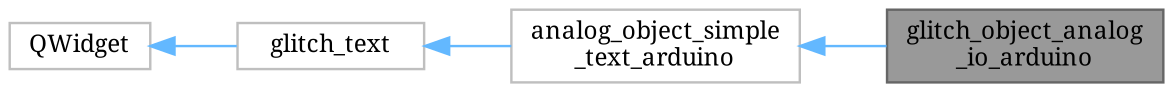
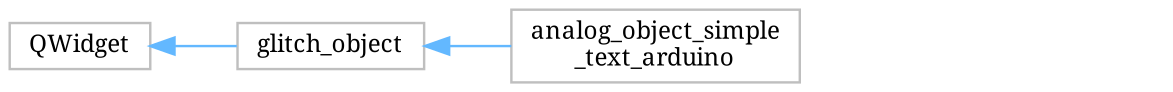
(331, 46) -> (331, 46)
(1025, 46) -> none
